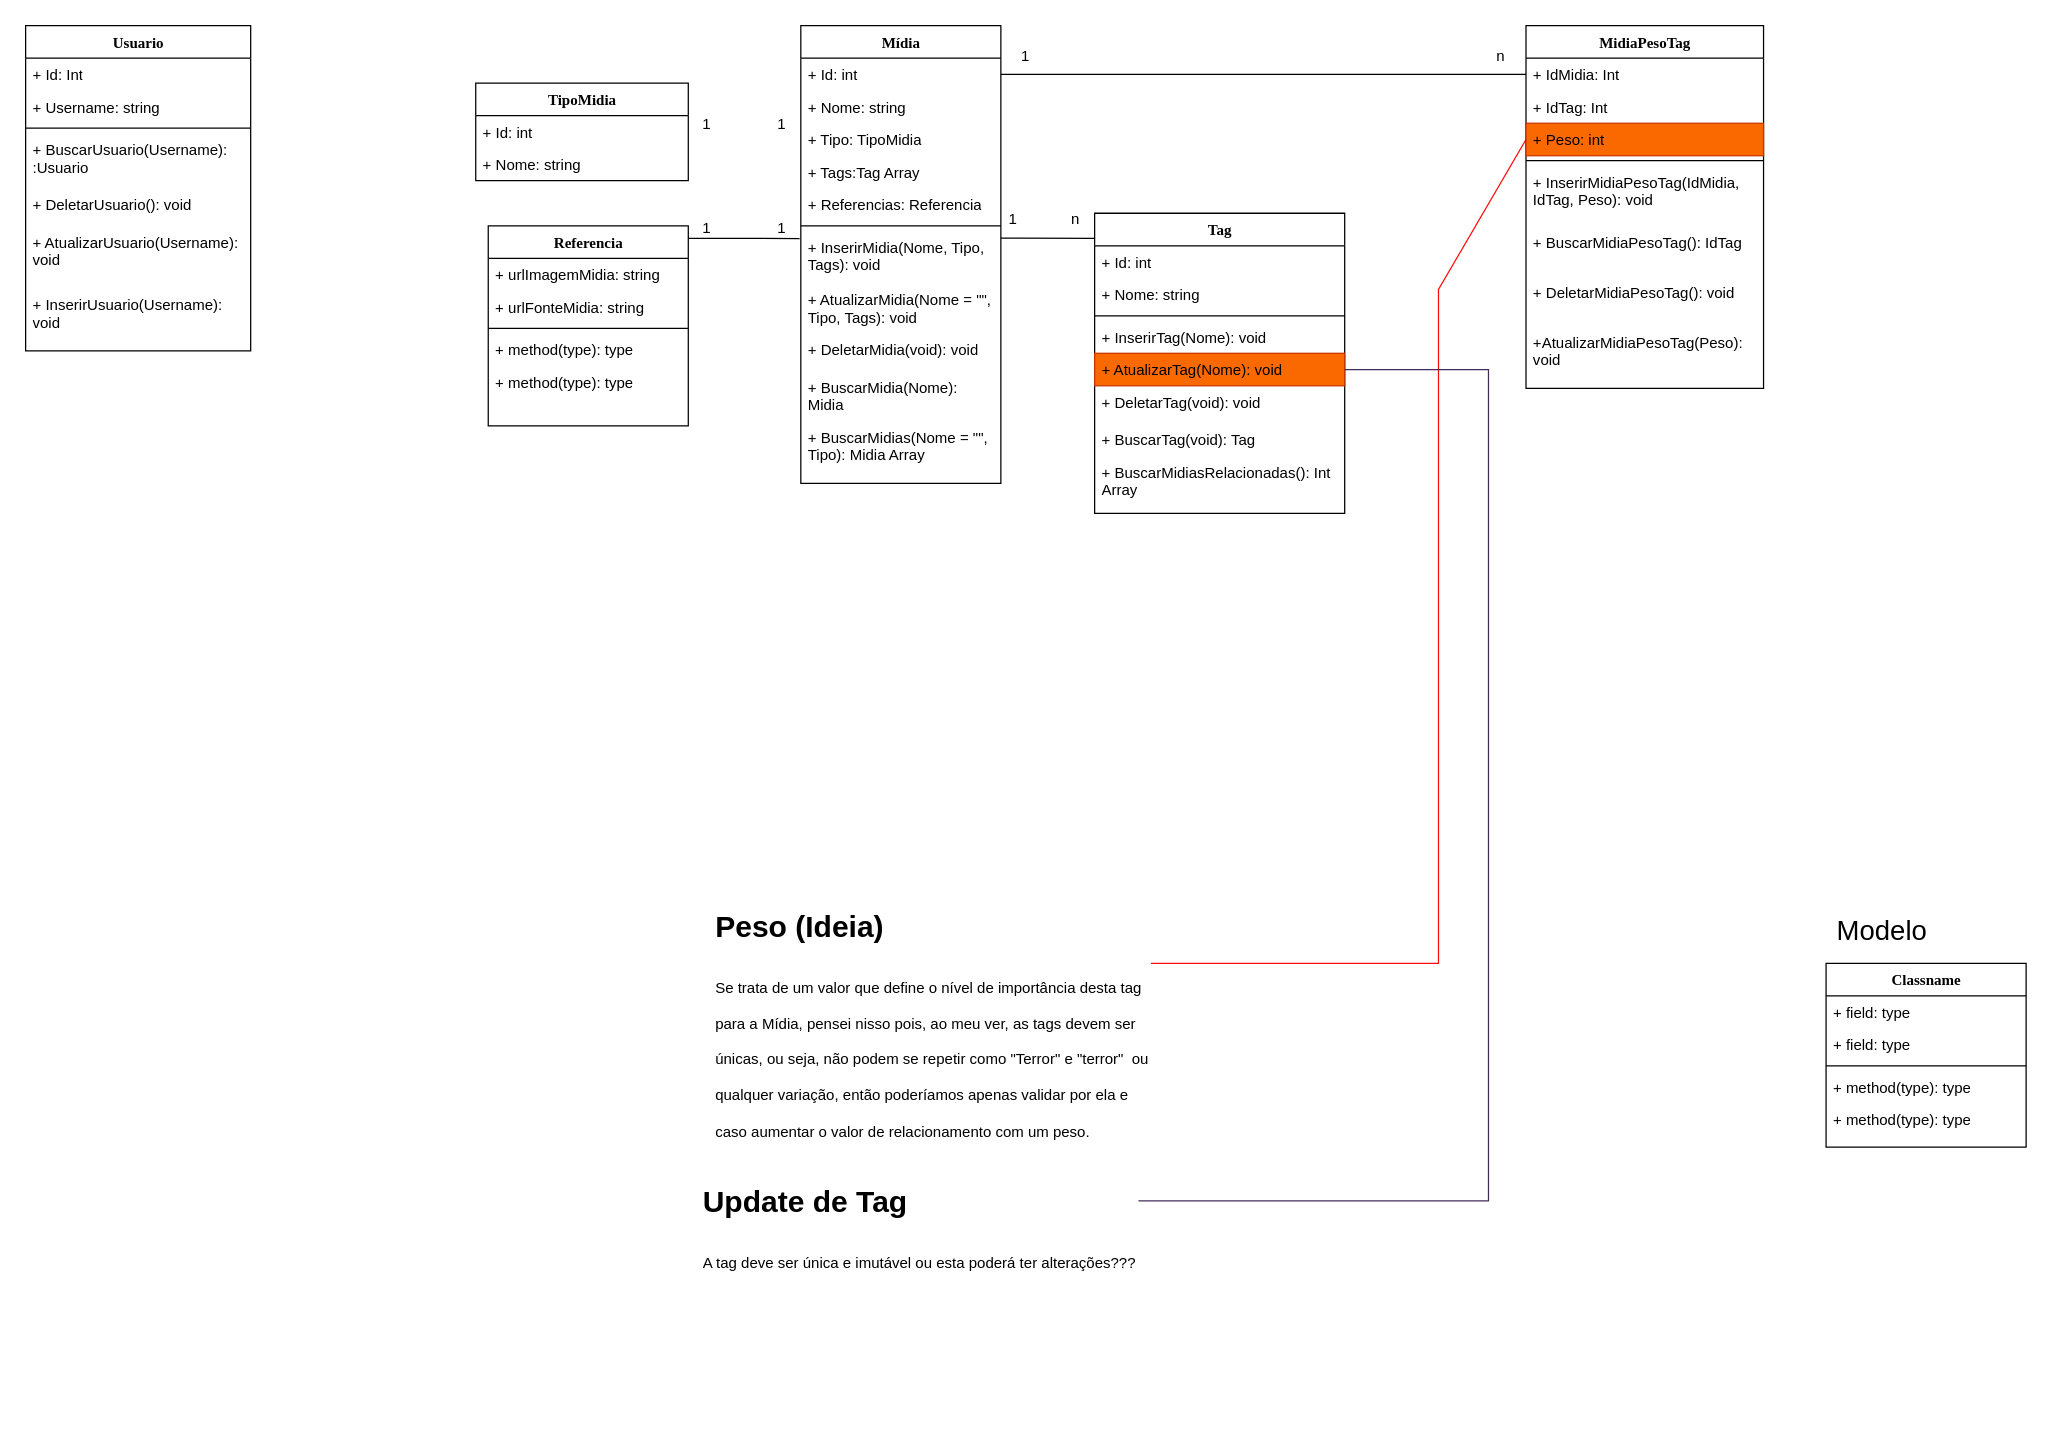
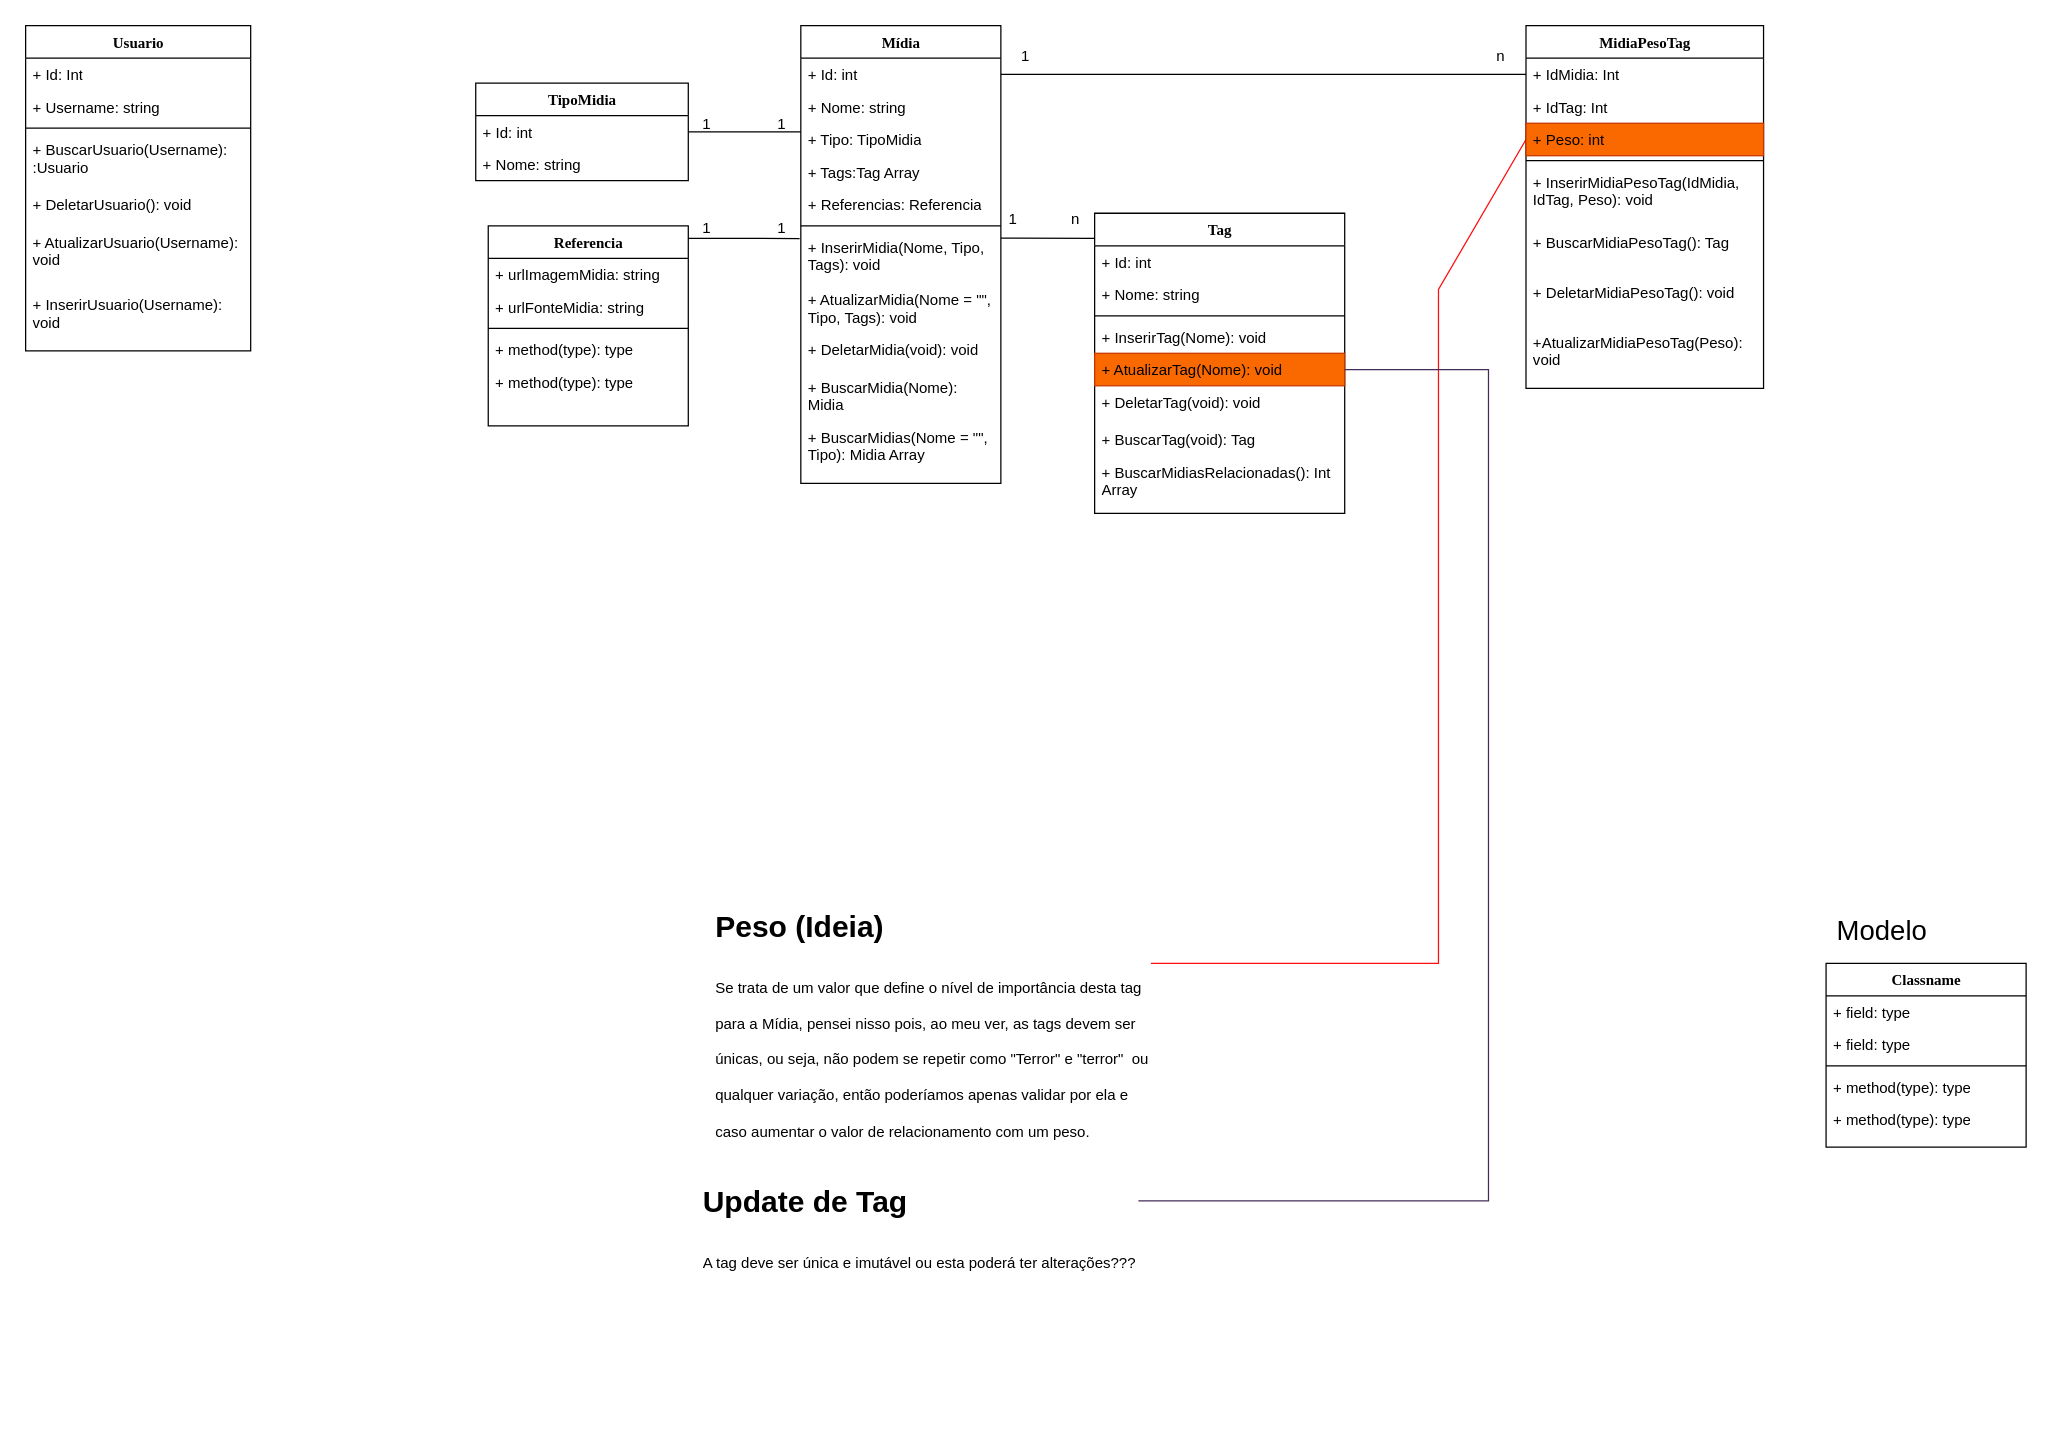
none -> (744, 132)
(1645, 243) -> (1637, 243)
